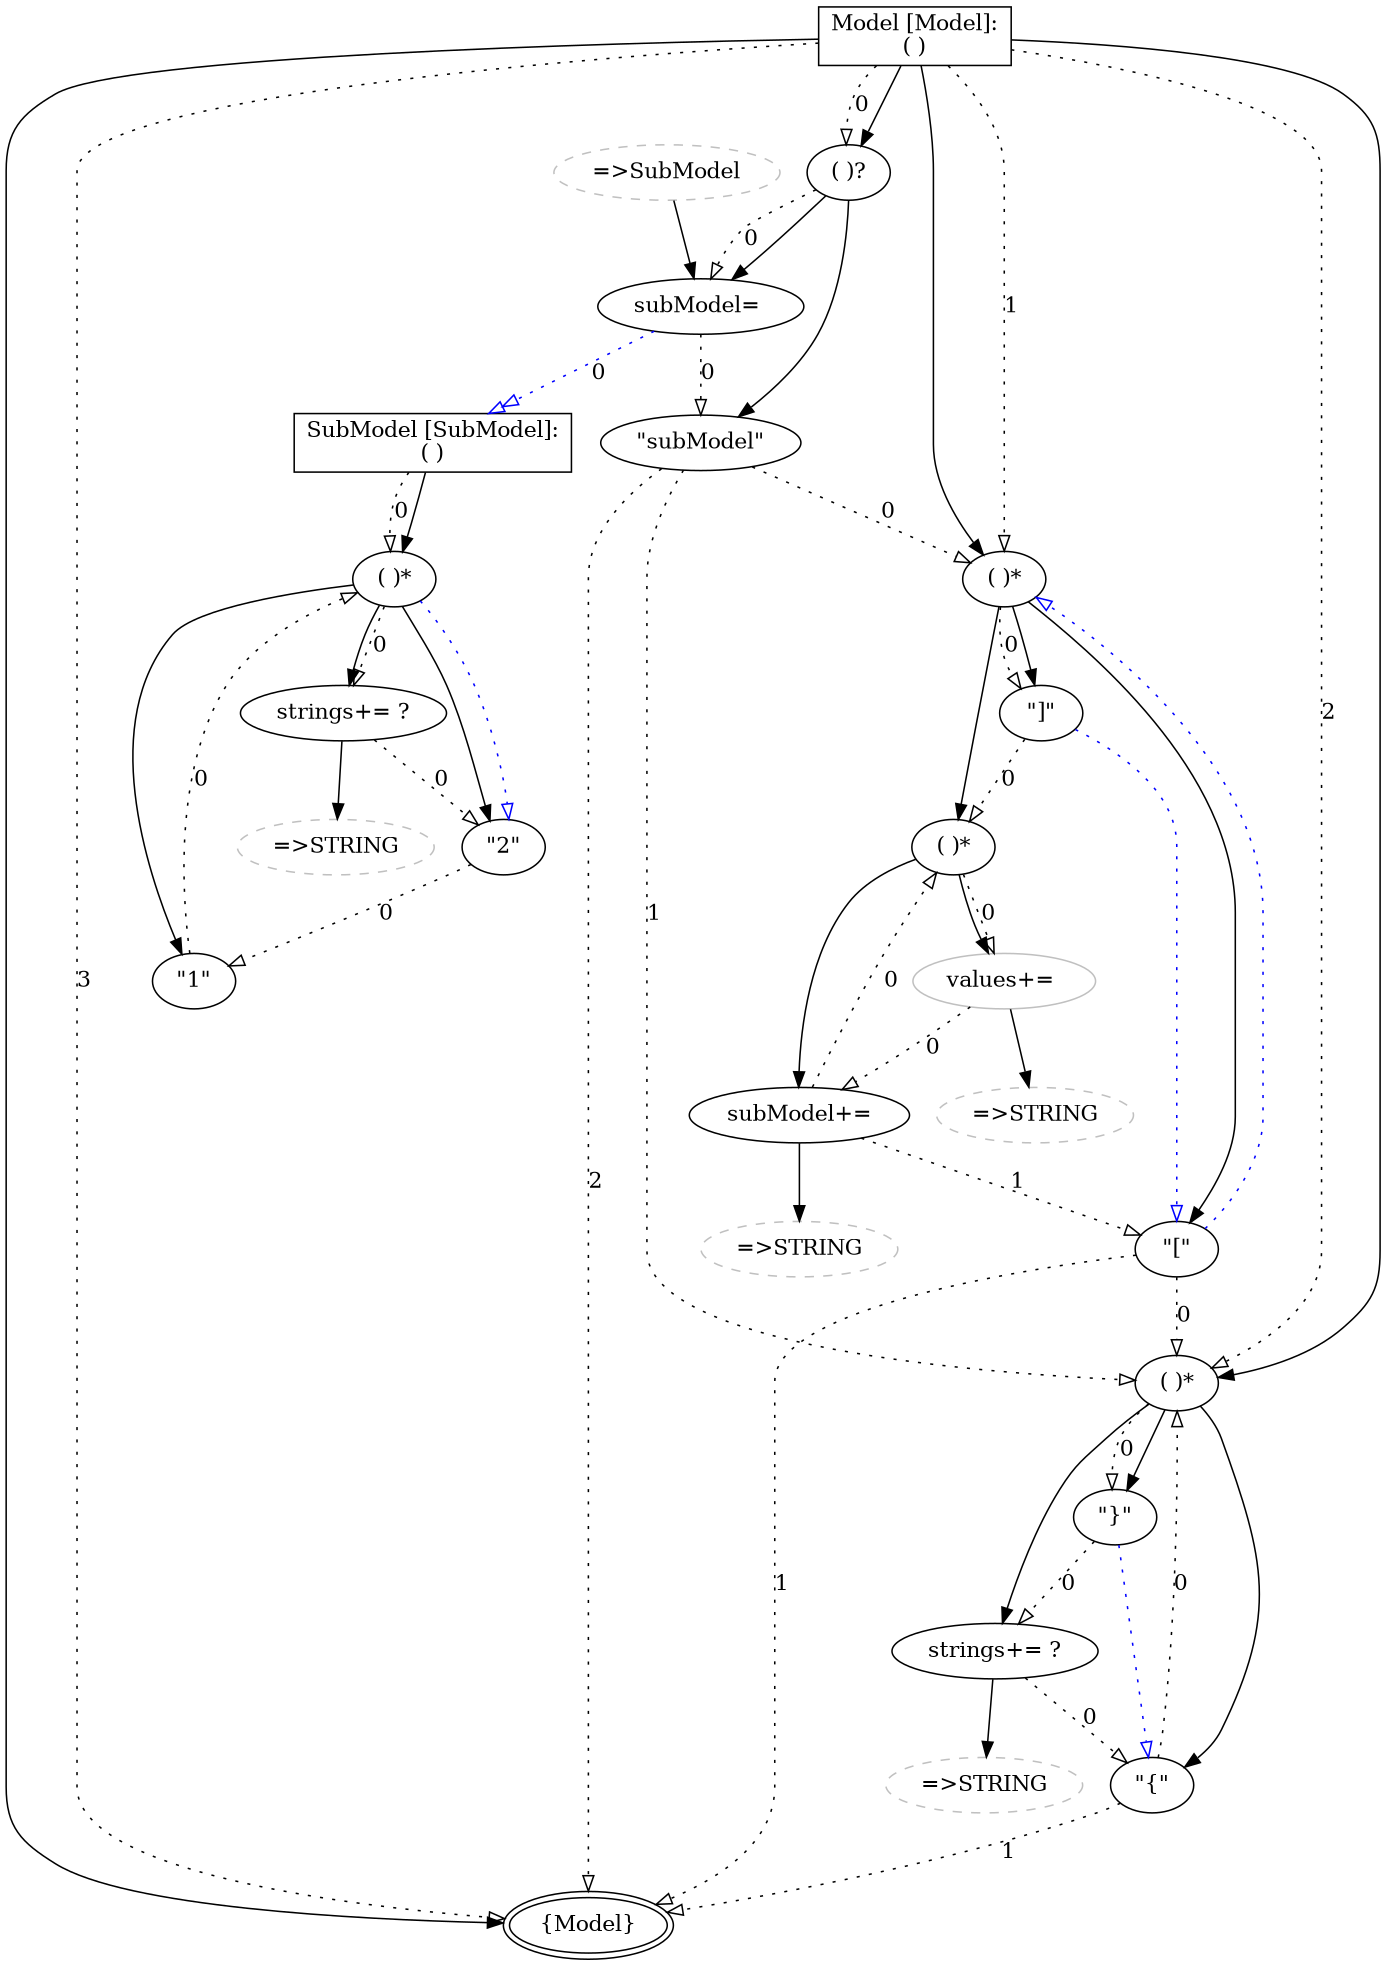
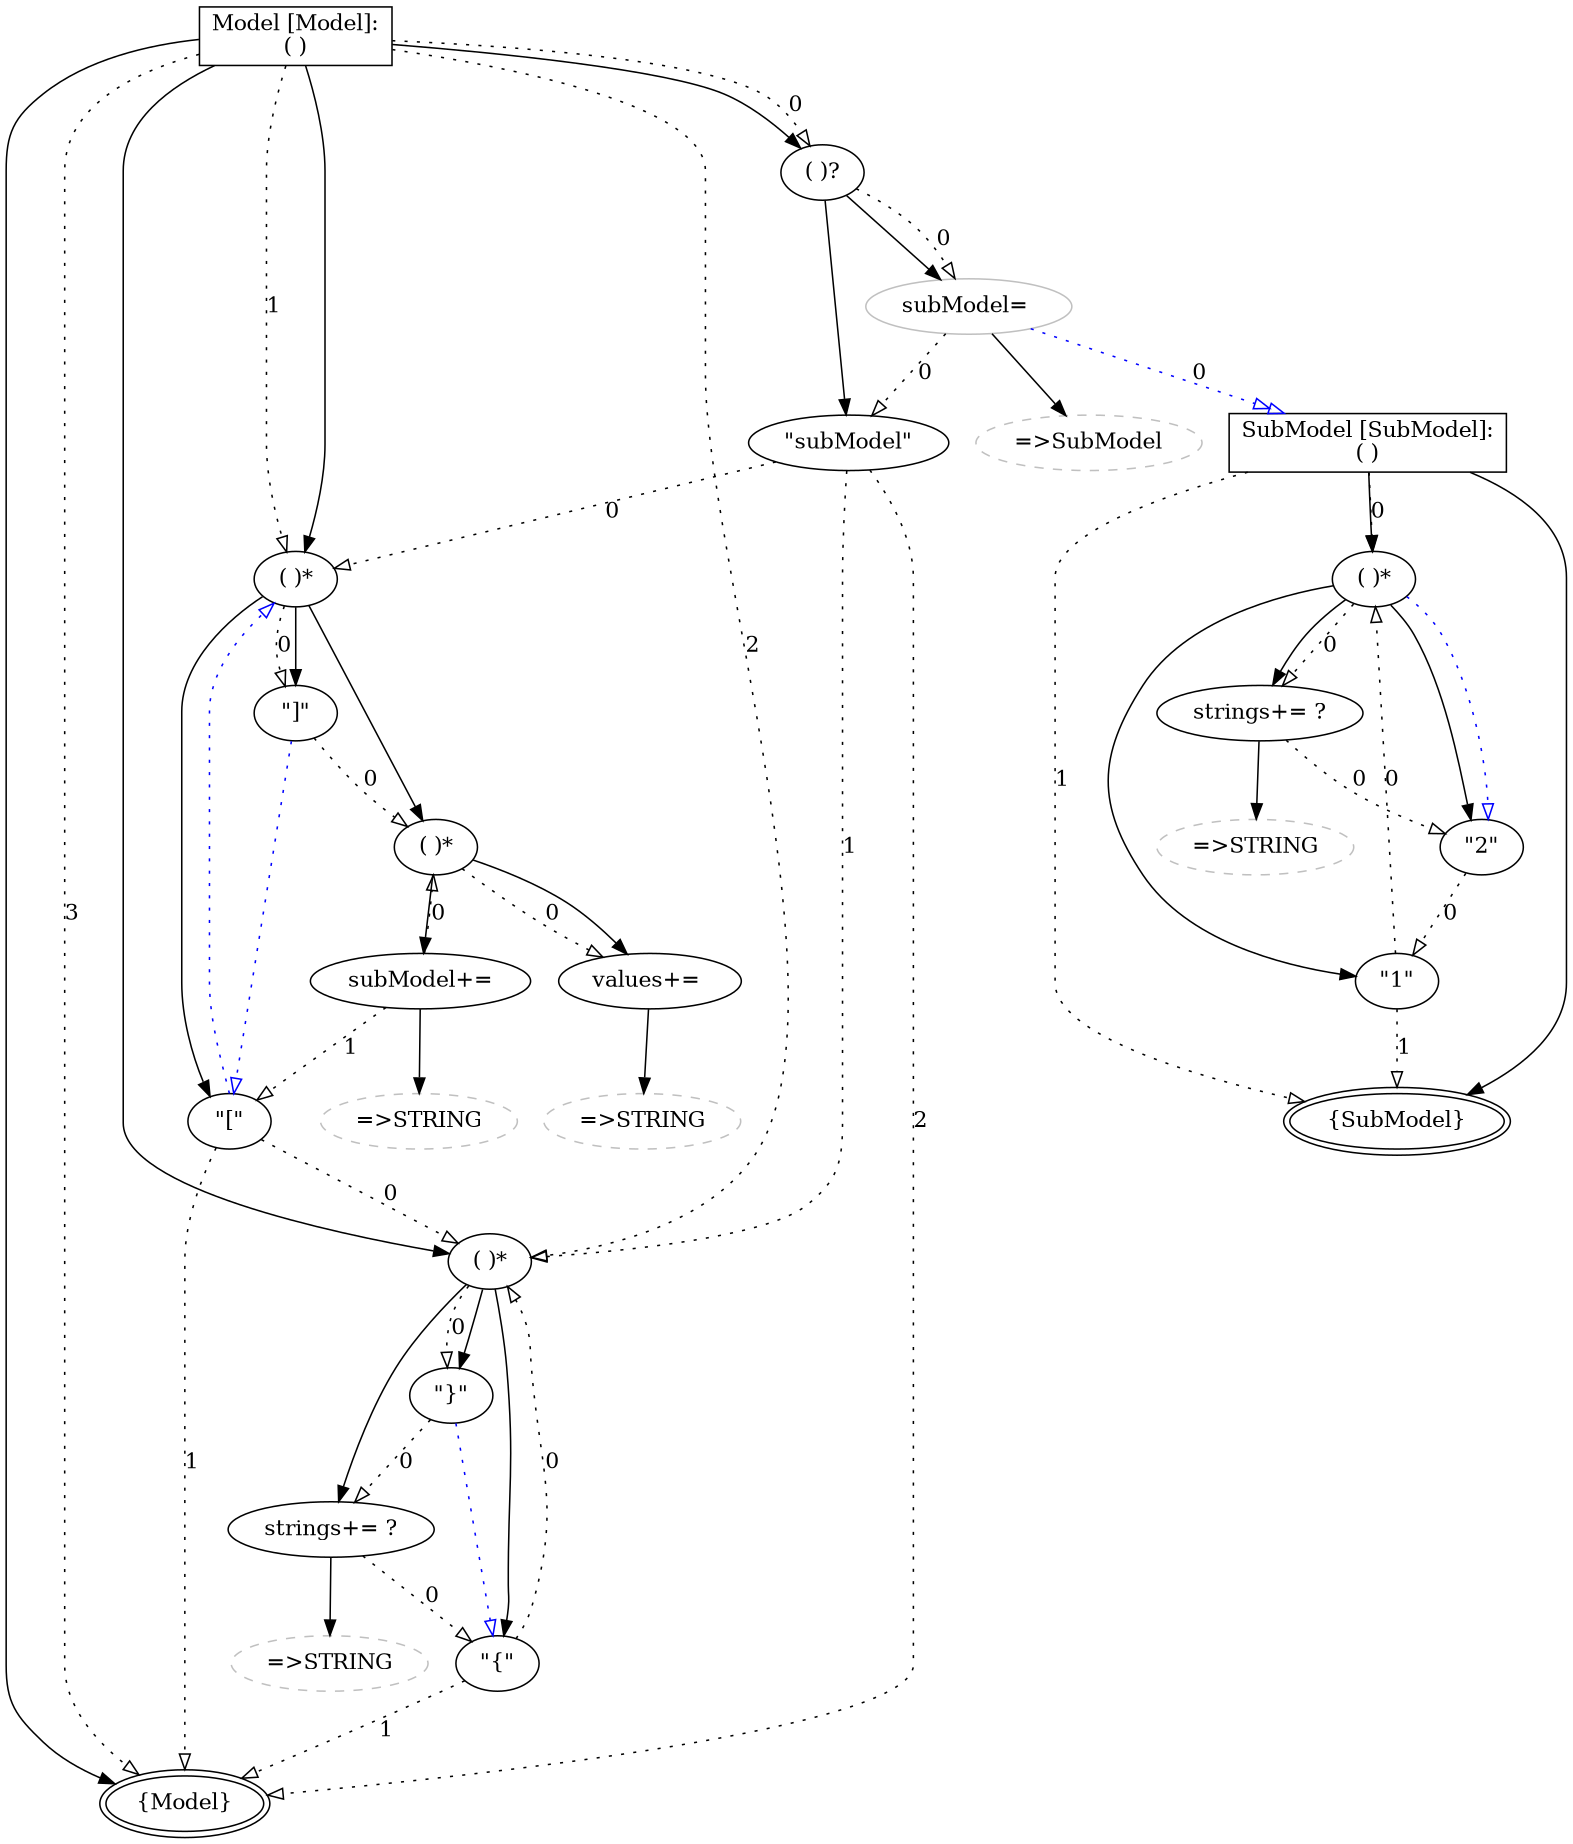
(682, 232) -> (1024, 369)
(701, 307) -> (969, 307)
(1004, 981) -> (650, 981)
(914, 1046) -> none
none -> (1397, 1121)
